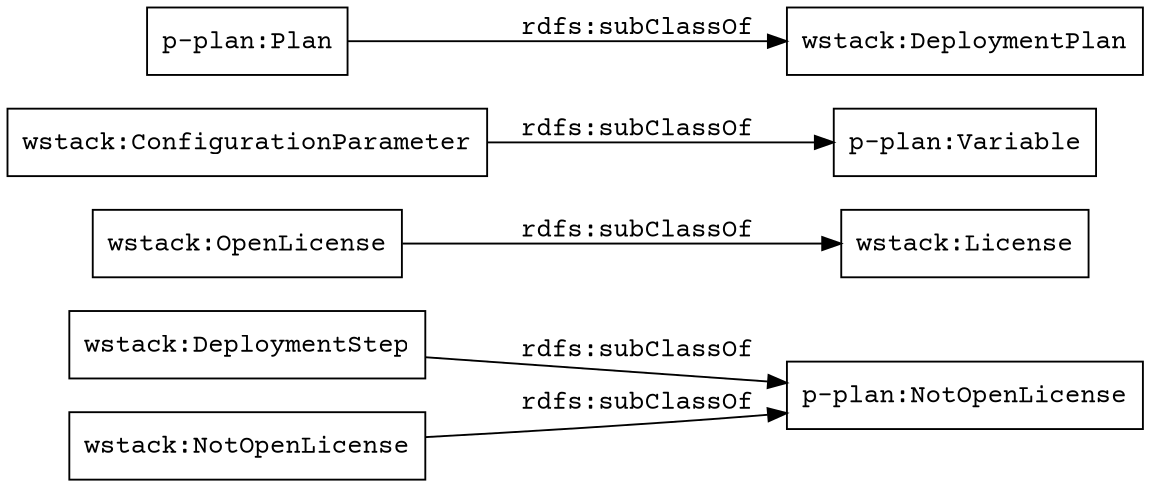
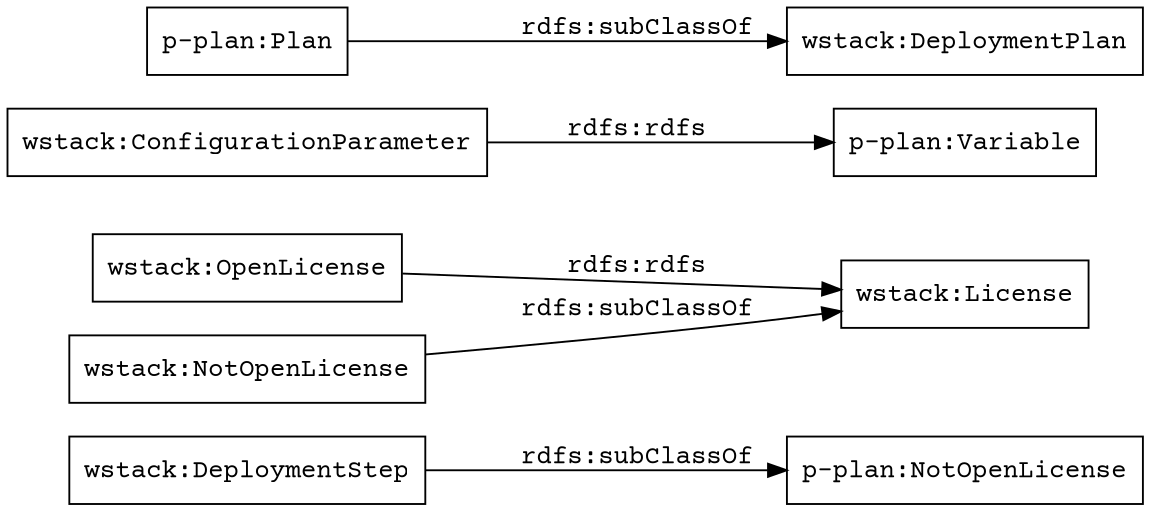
(637, 128) -> (637, 128)
(637, 230) -> (637, 265)
(597, 427) -> (624, 336)
